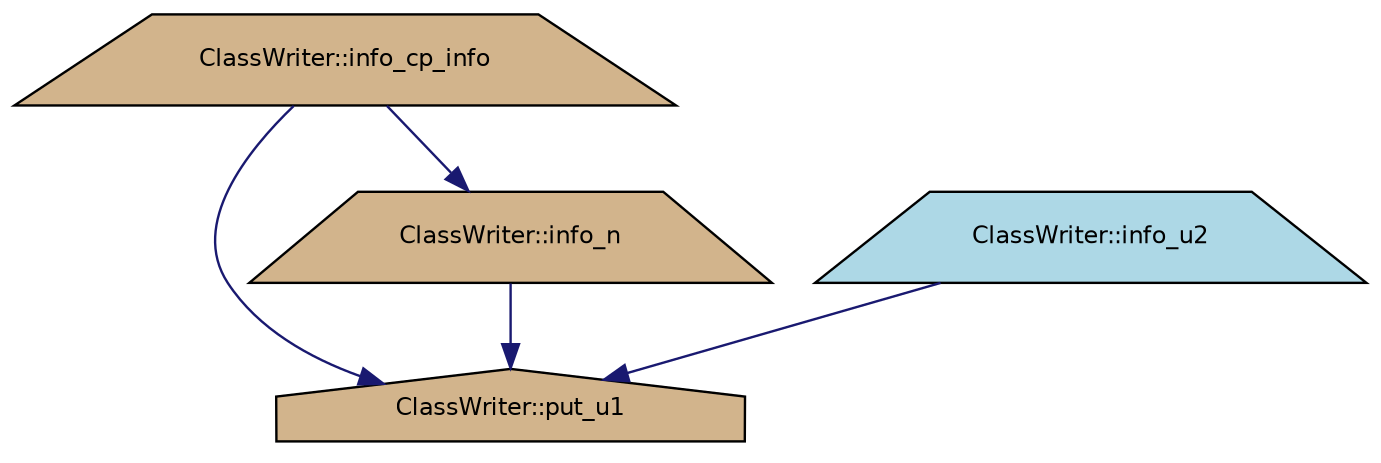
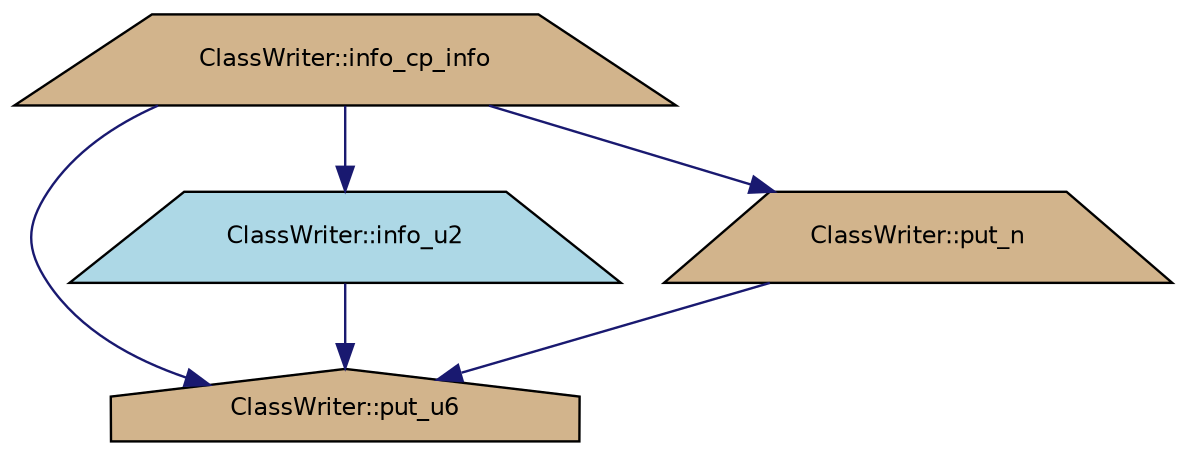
none -> (345, 136)
(511, 237) -> (918, 237)
(511, 409) -> (345, 409)
